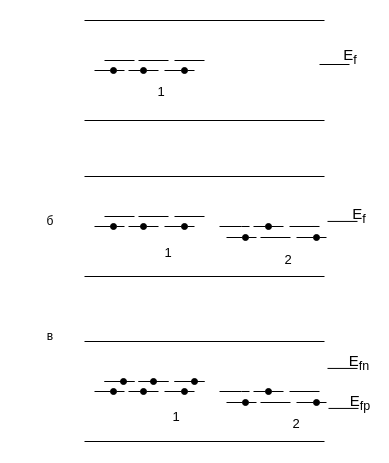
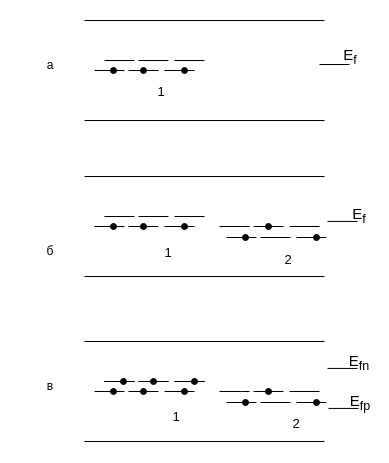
none -> (51, 66)
(51, 222) -> (51, 252)
(51, 337) -> (51, 387)
